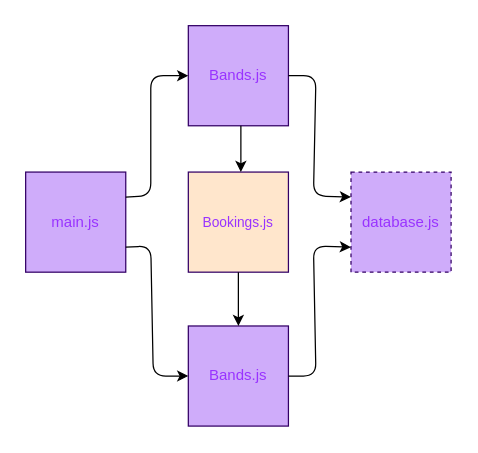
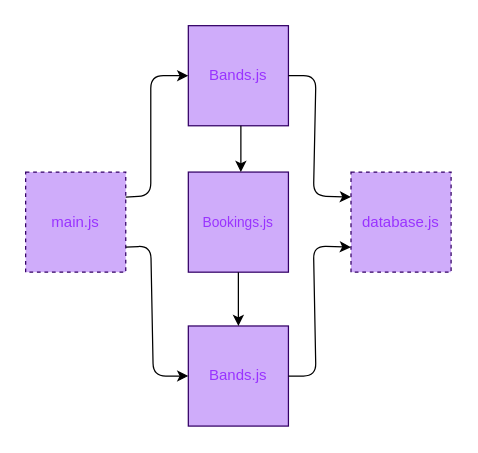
(76, 222) -> (76, 222)
(238, 222) -> (238, 222)
